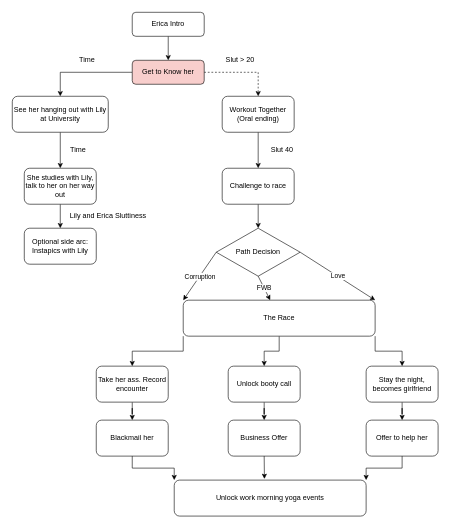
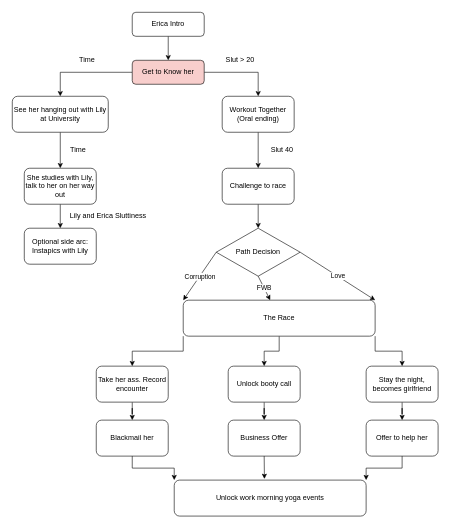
(240, 72) -> (240, 72)
